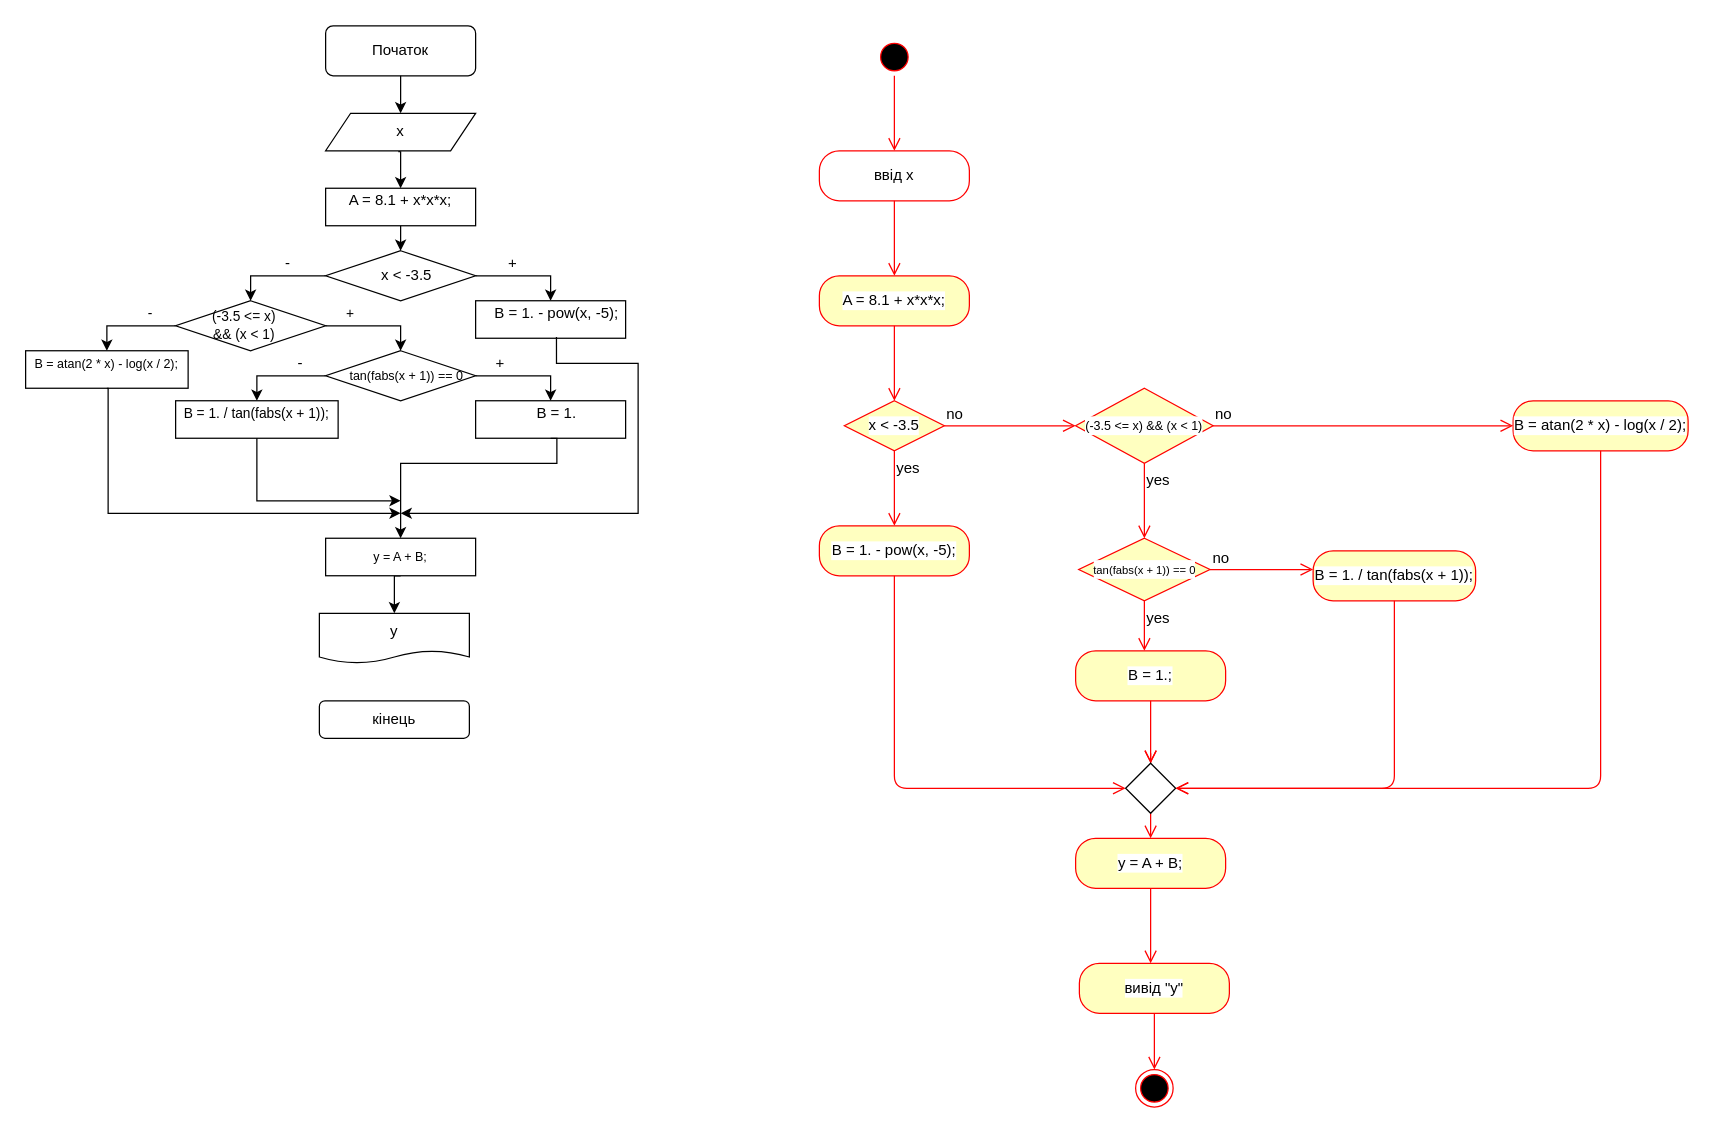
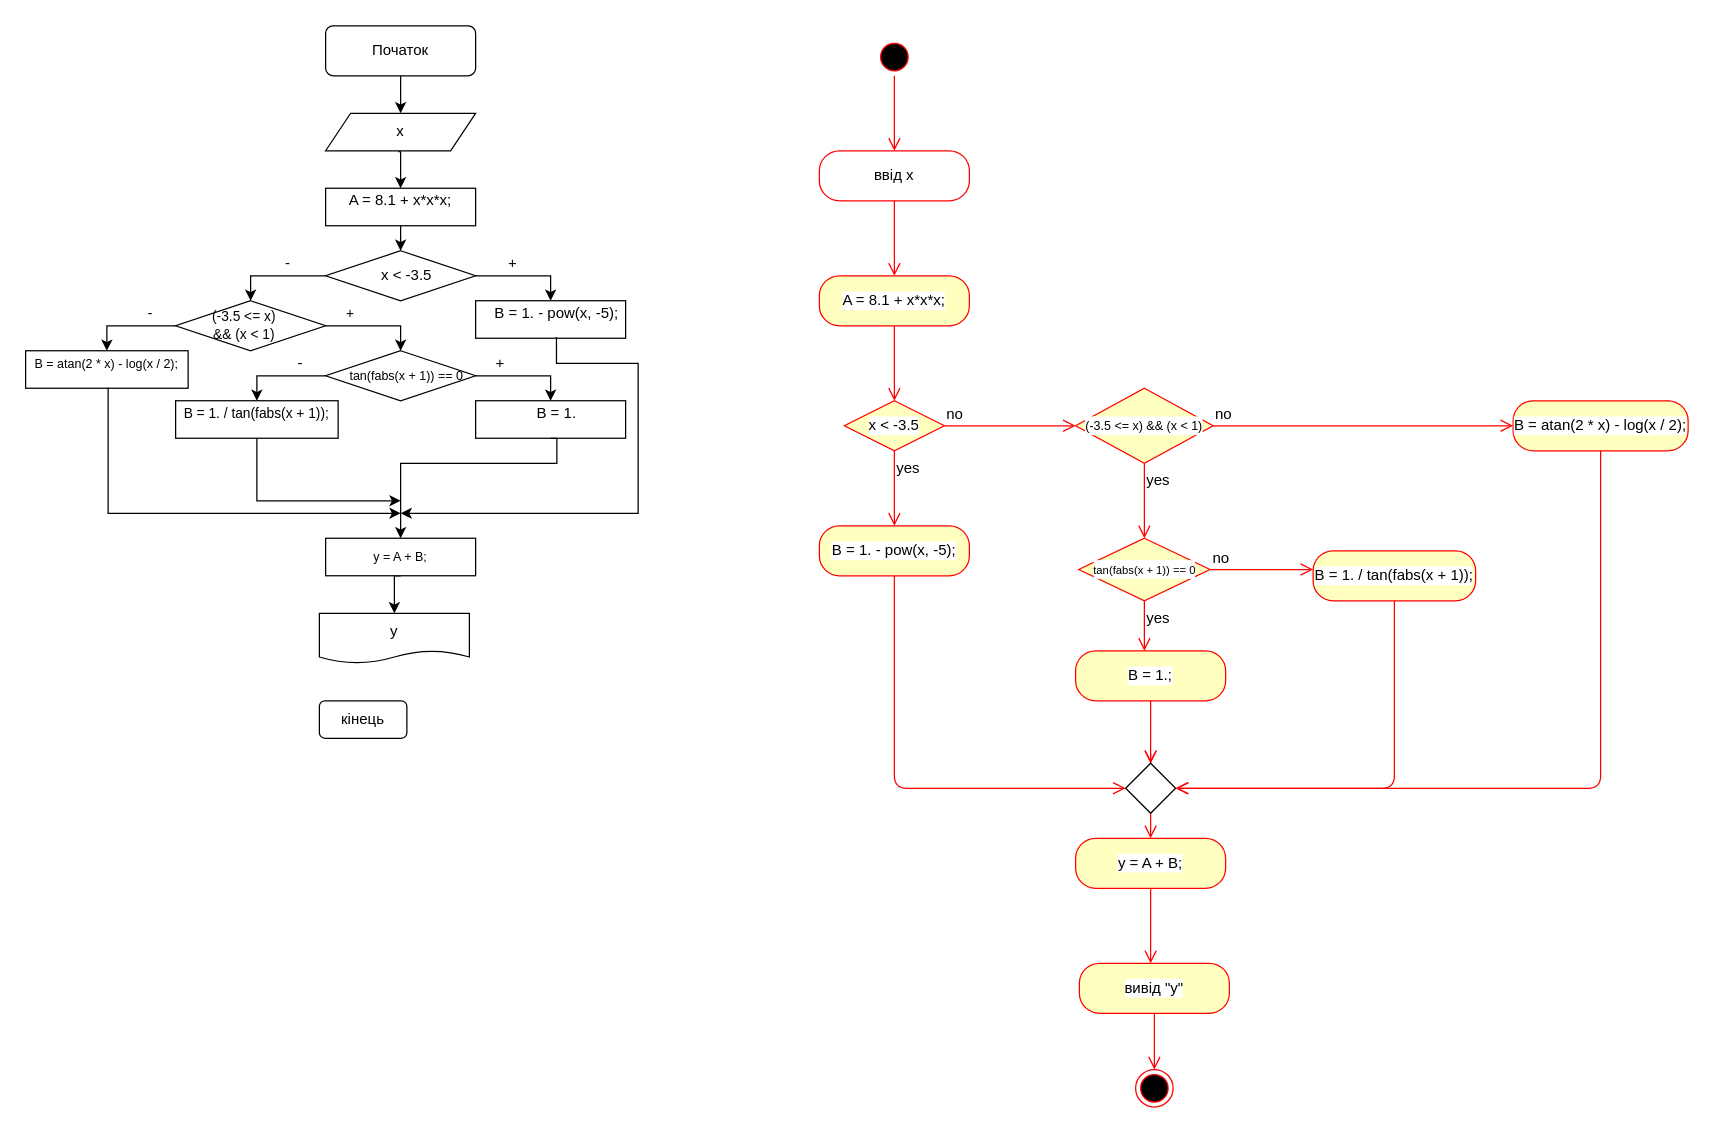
(394, 719) -> (363, 719)
